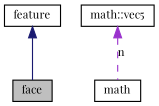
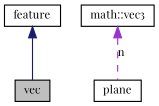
(118, 16) -> (118, 16)
(33, 91) -> (33, 91)
(118, 91) -> (118, 91)
